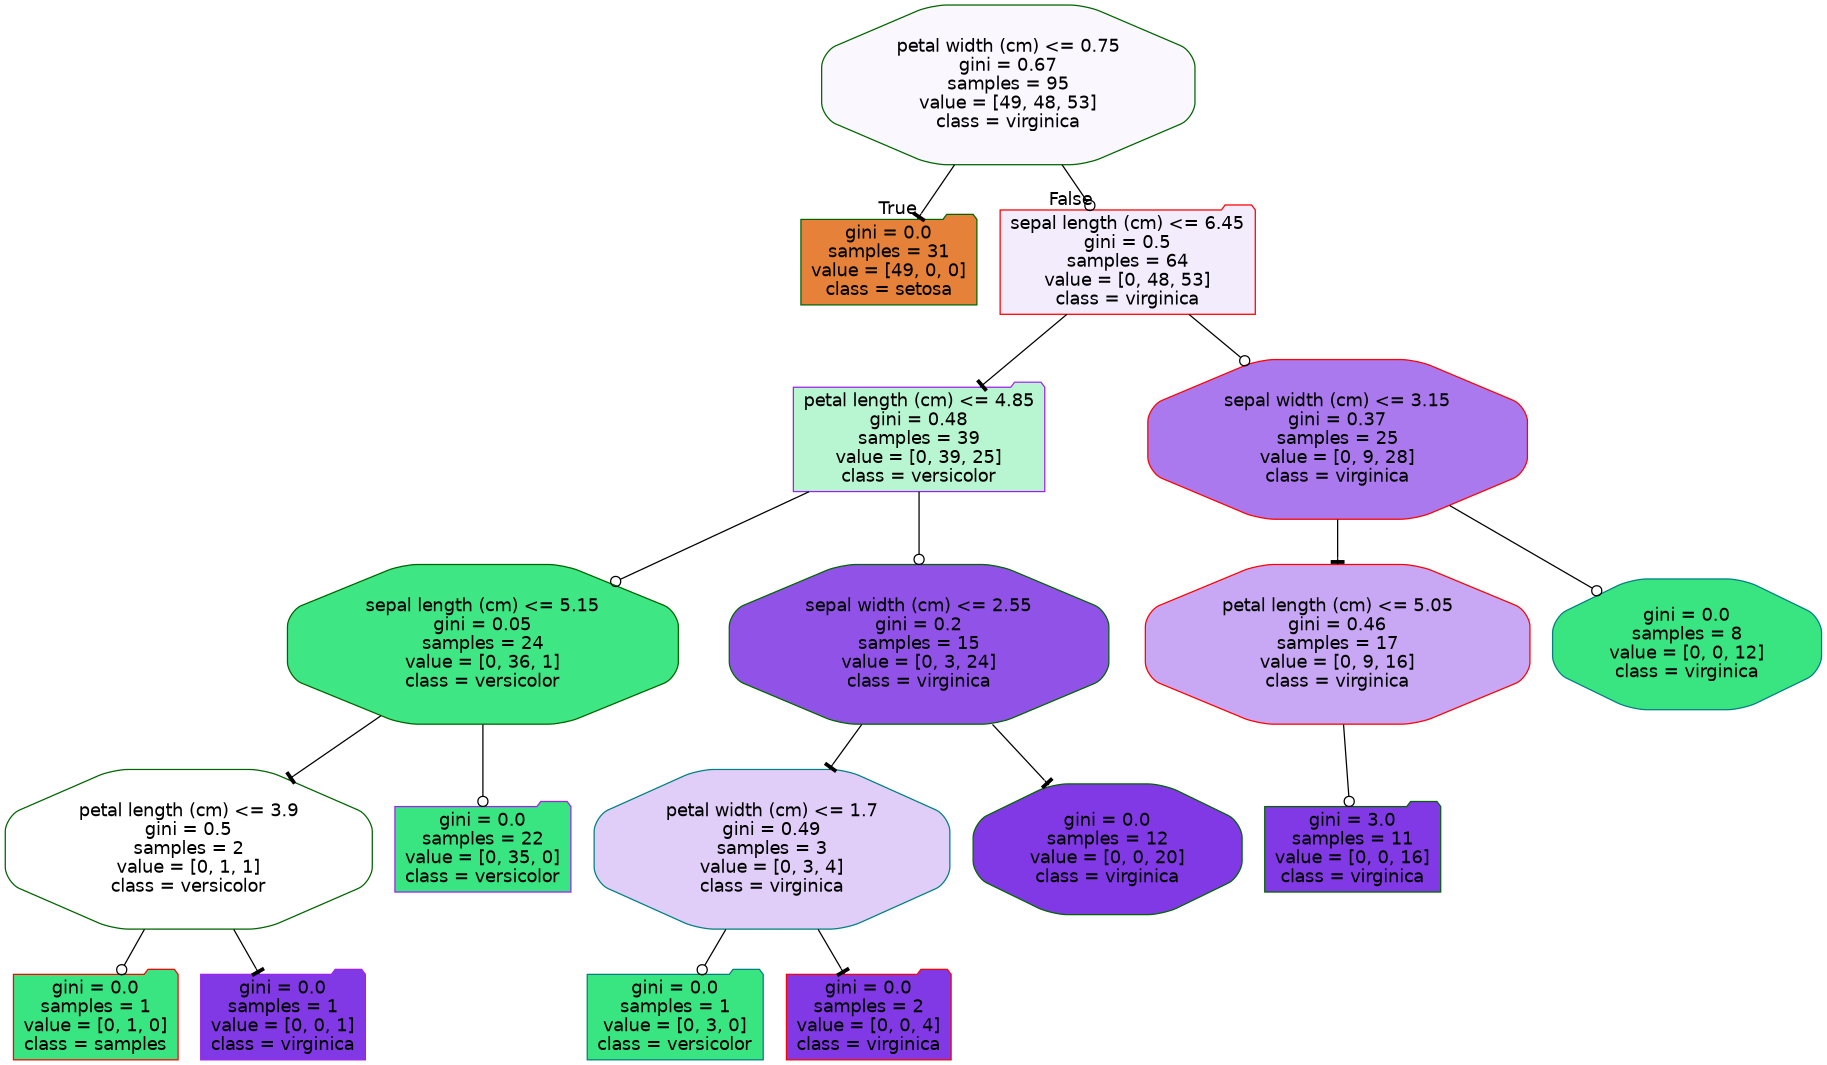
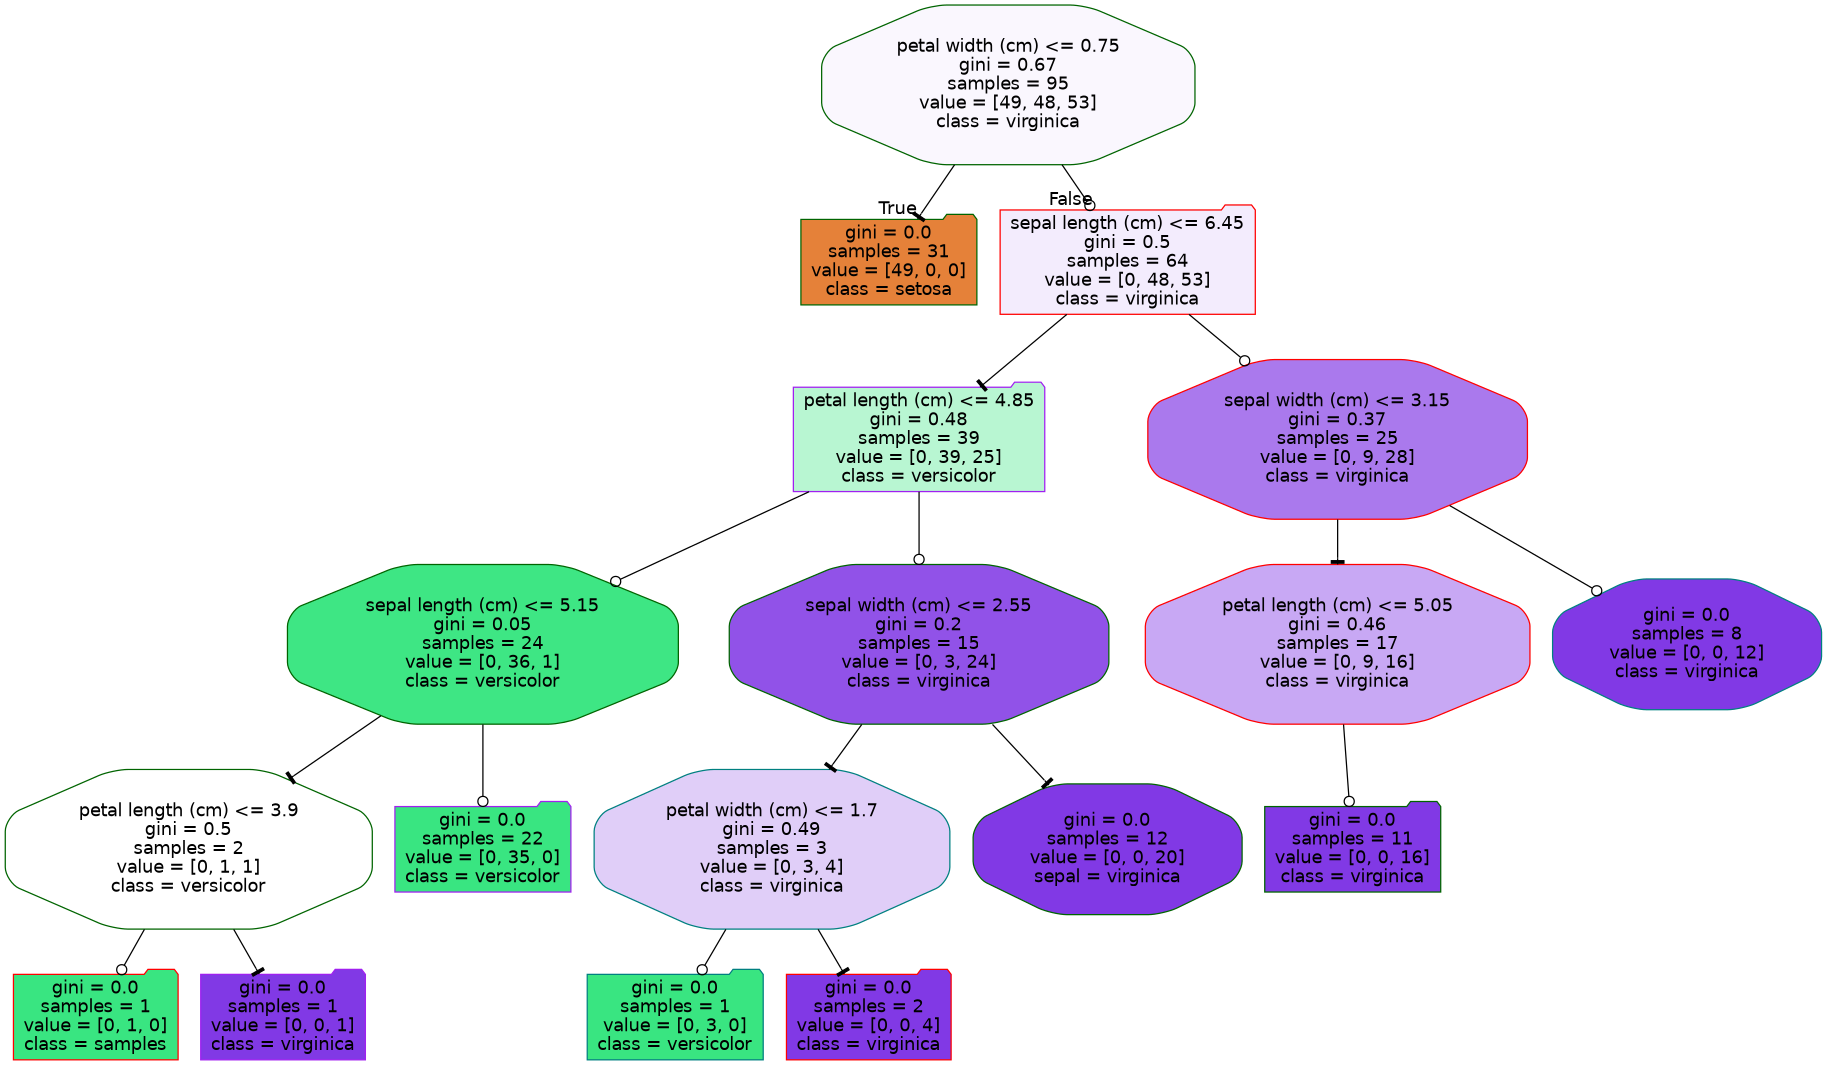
(1687, 644) -> (1687, 644)
(1108, 849) -> (1108, 849)
(1353, 849) -> (1353, 849)
